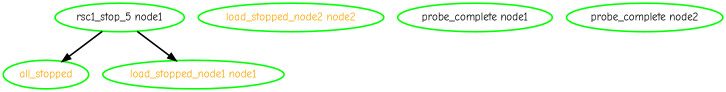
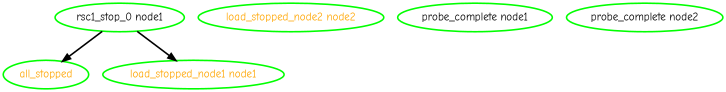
(120, 17) -> (120, 17)
